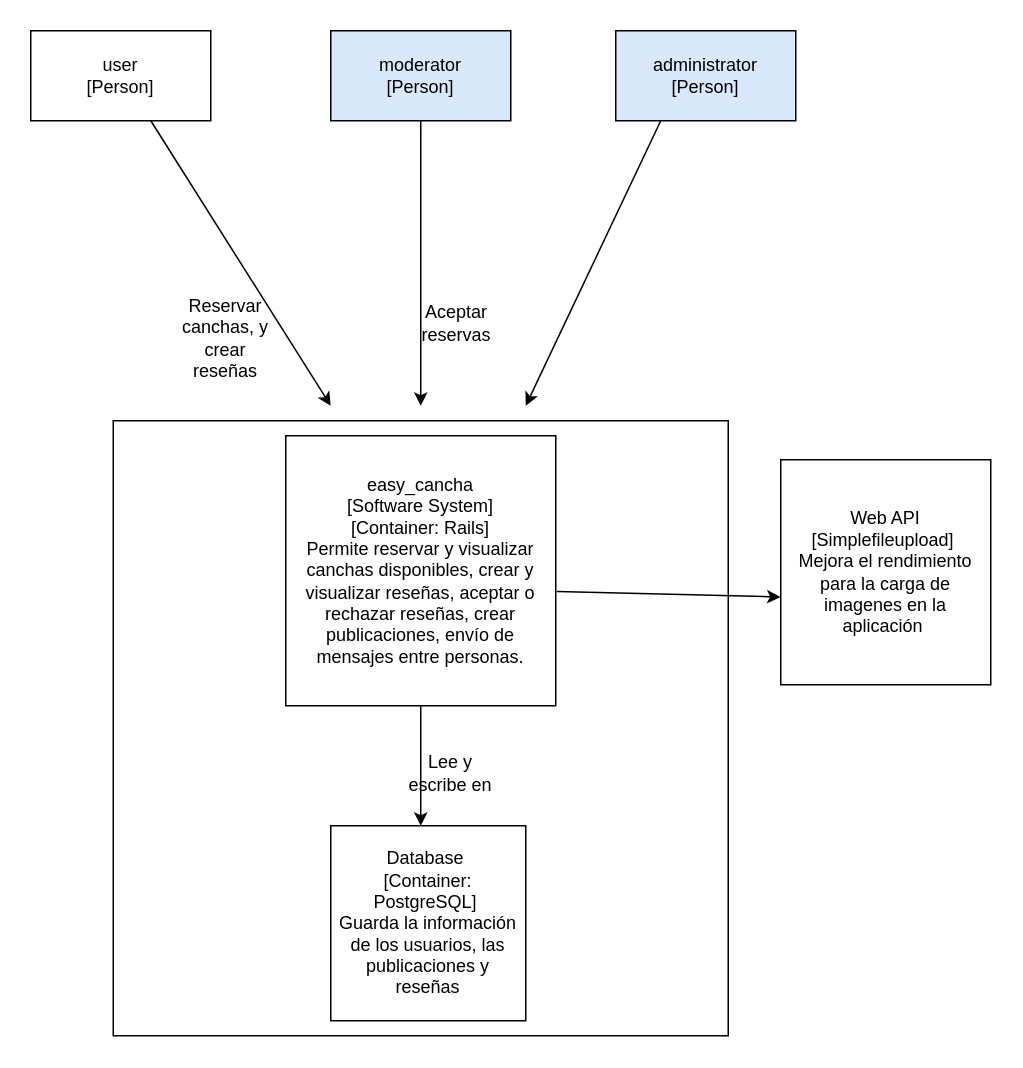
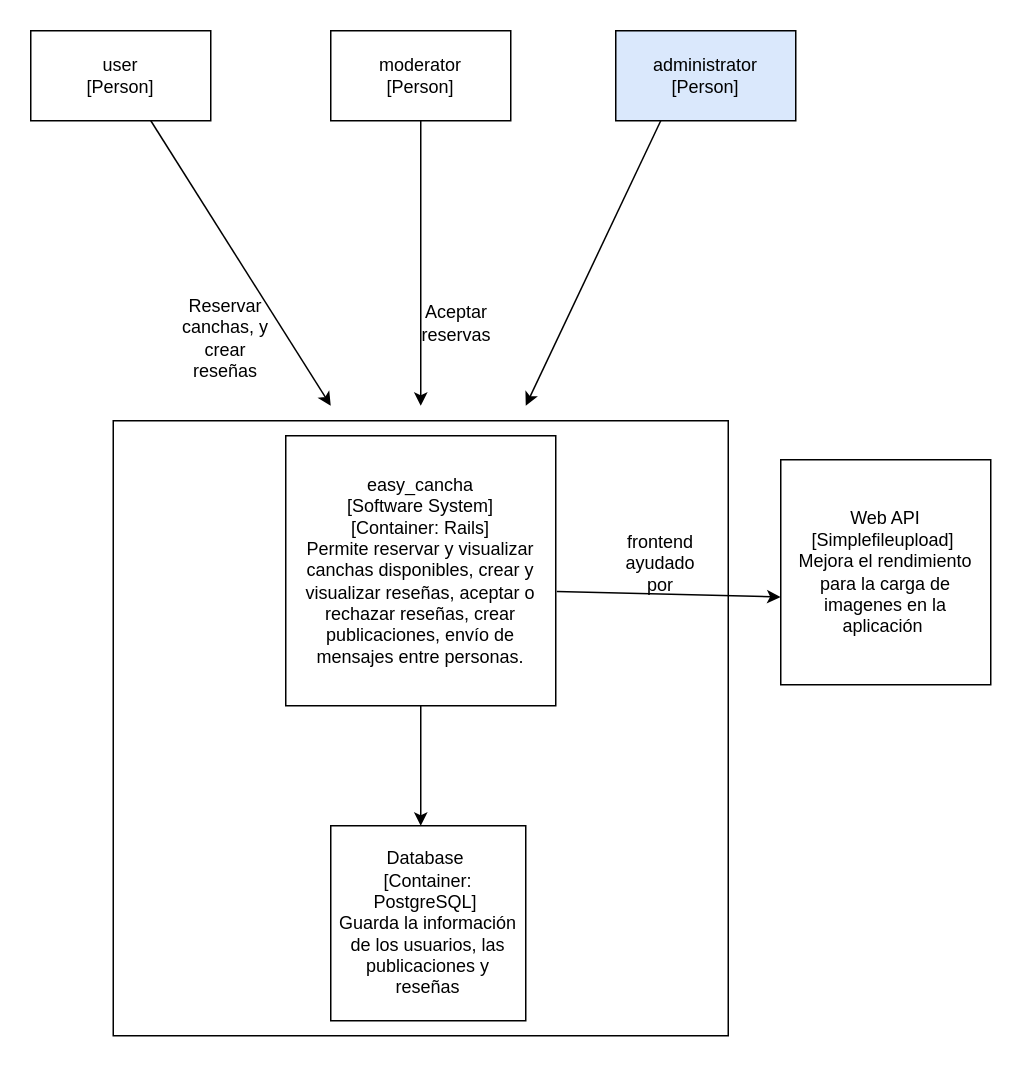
(421, 76) -> (421, 76)
none -> (661, 563)
(451, 773) -> none
